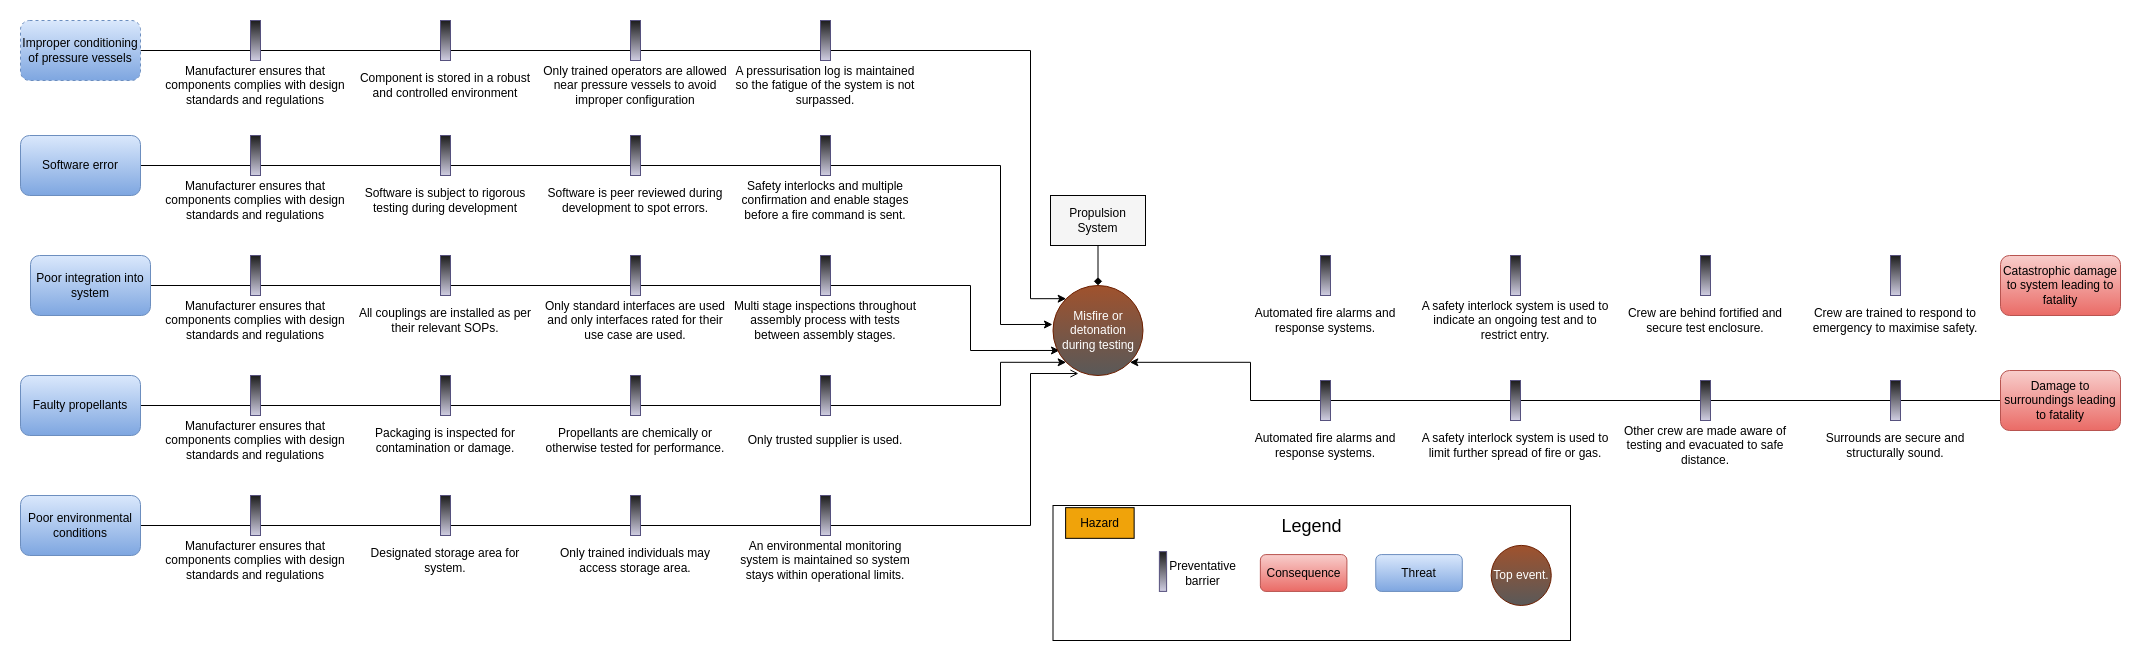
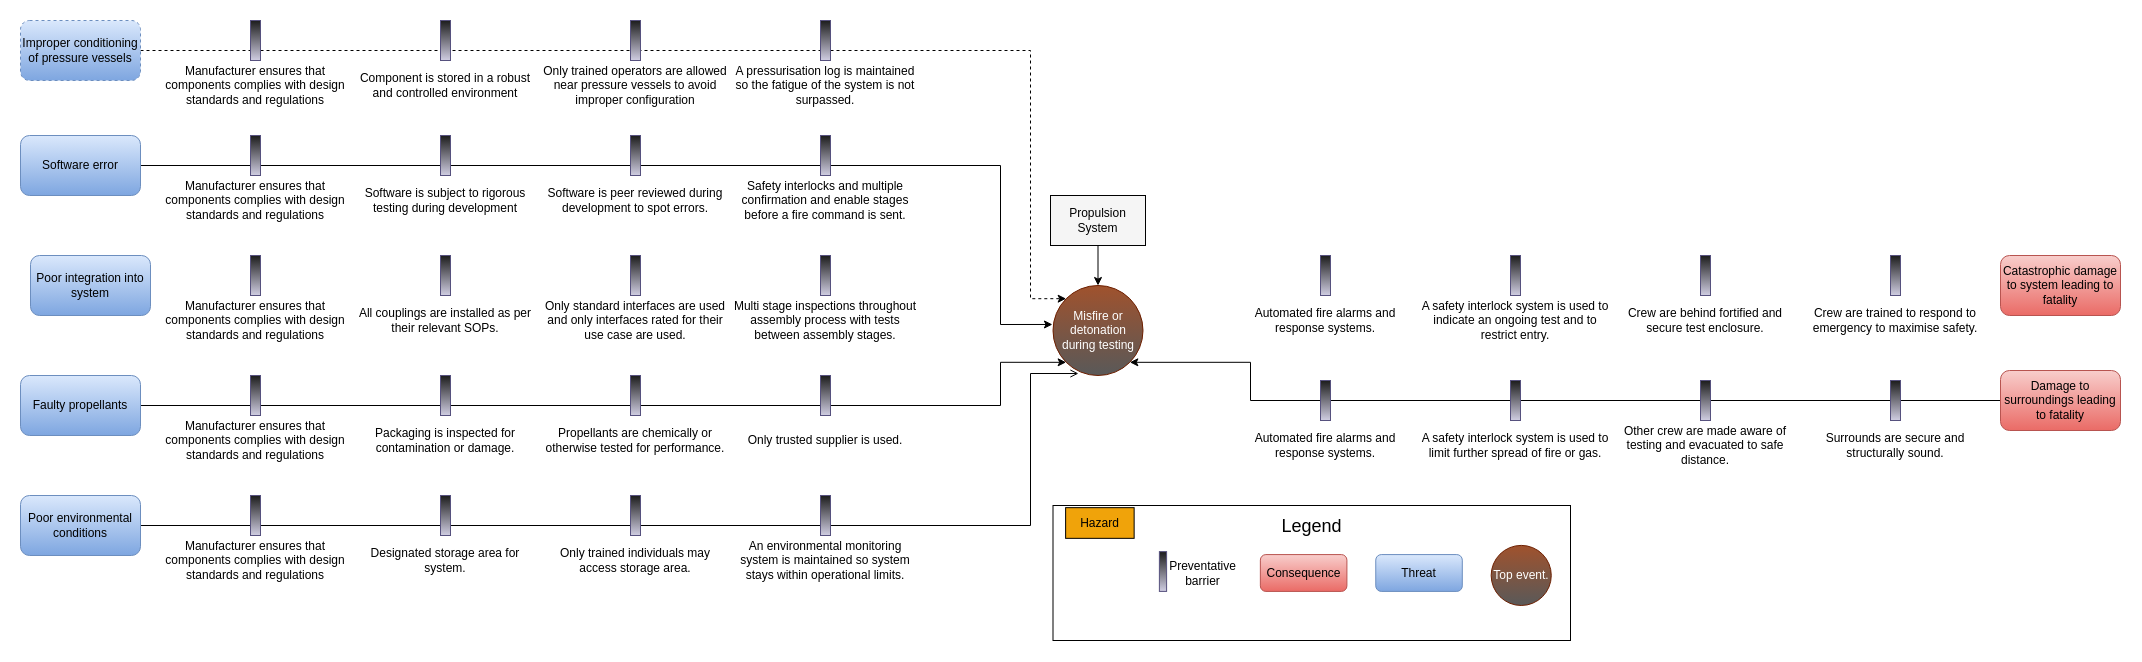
(1031, 88) -> (1031, 88)
(1098, 276) -> (1098, 277)
(971, 289) -> none
